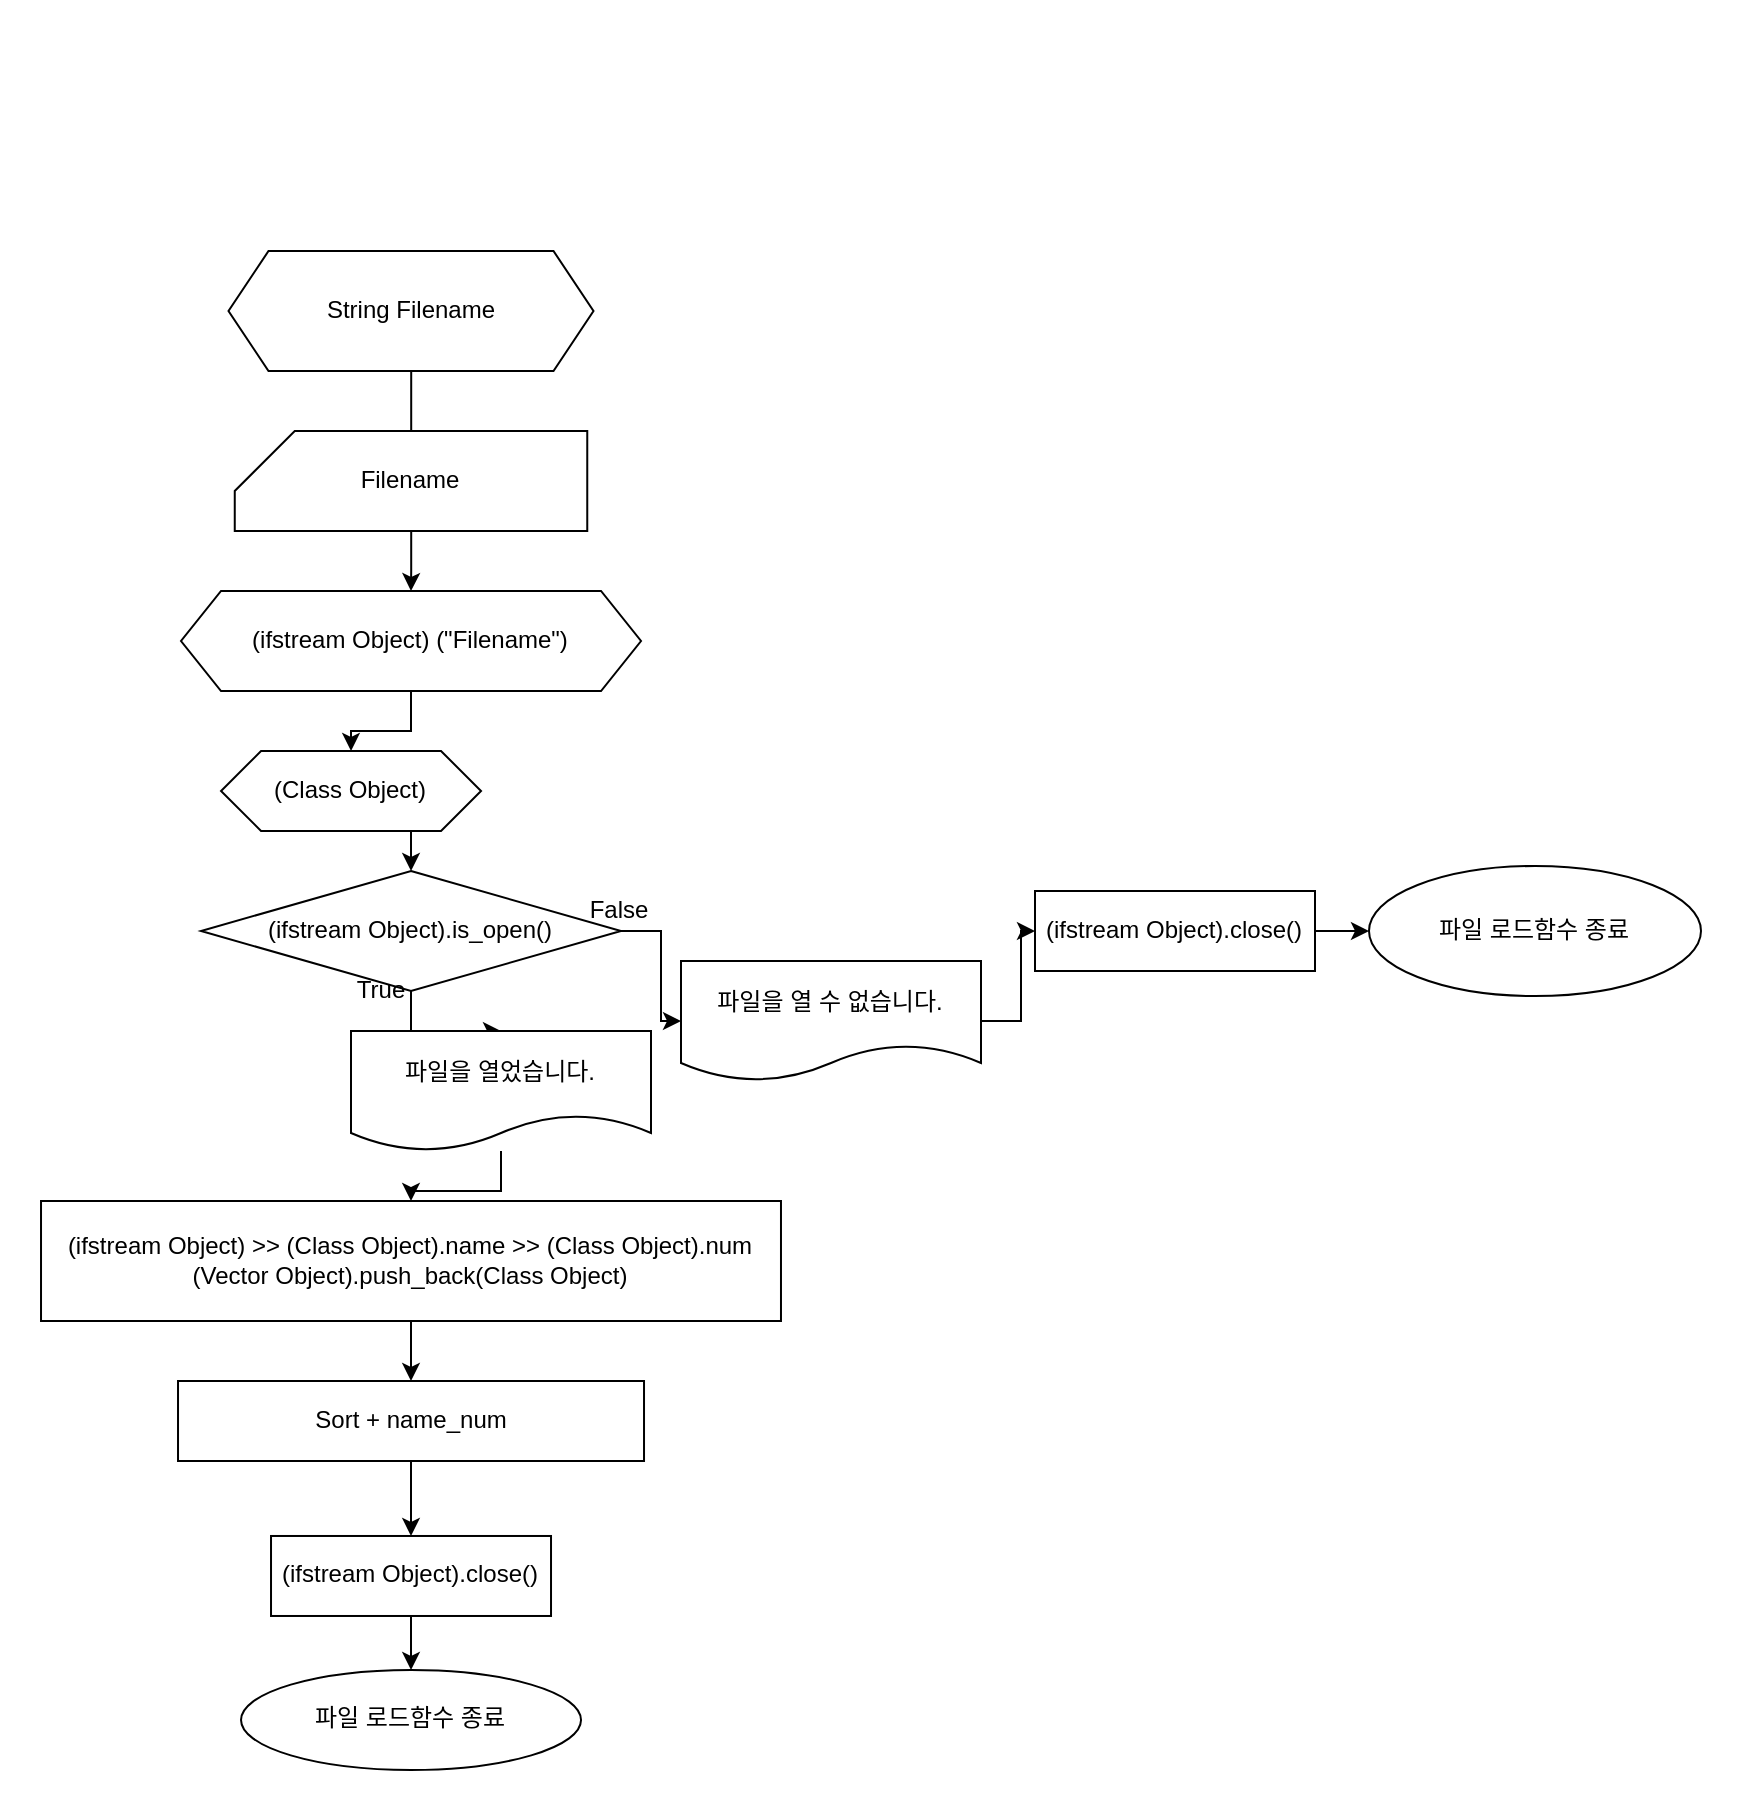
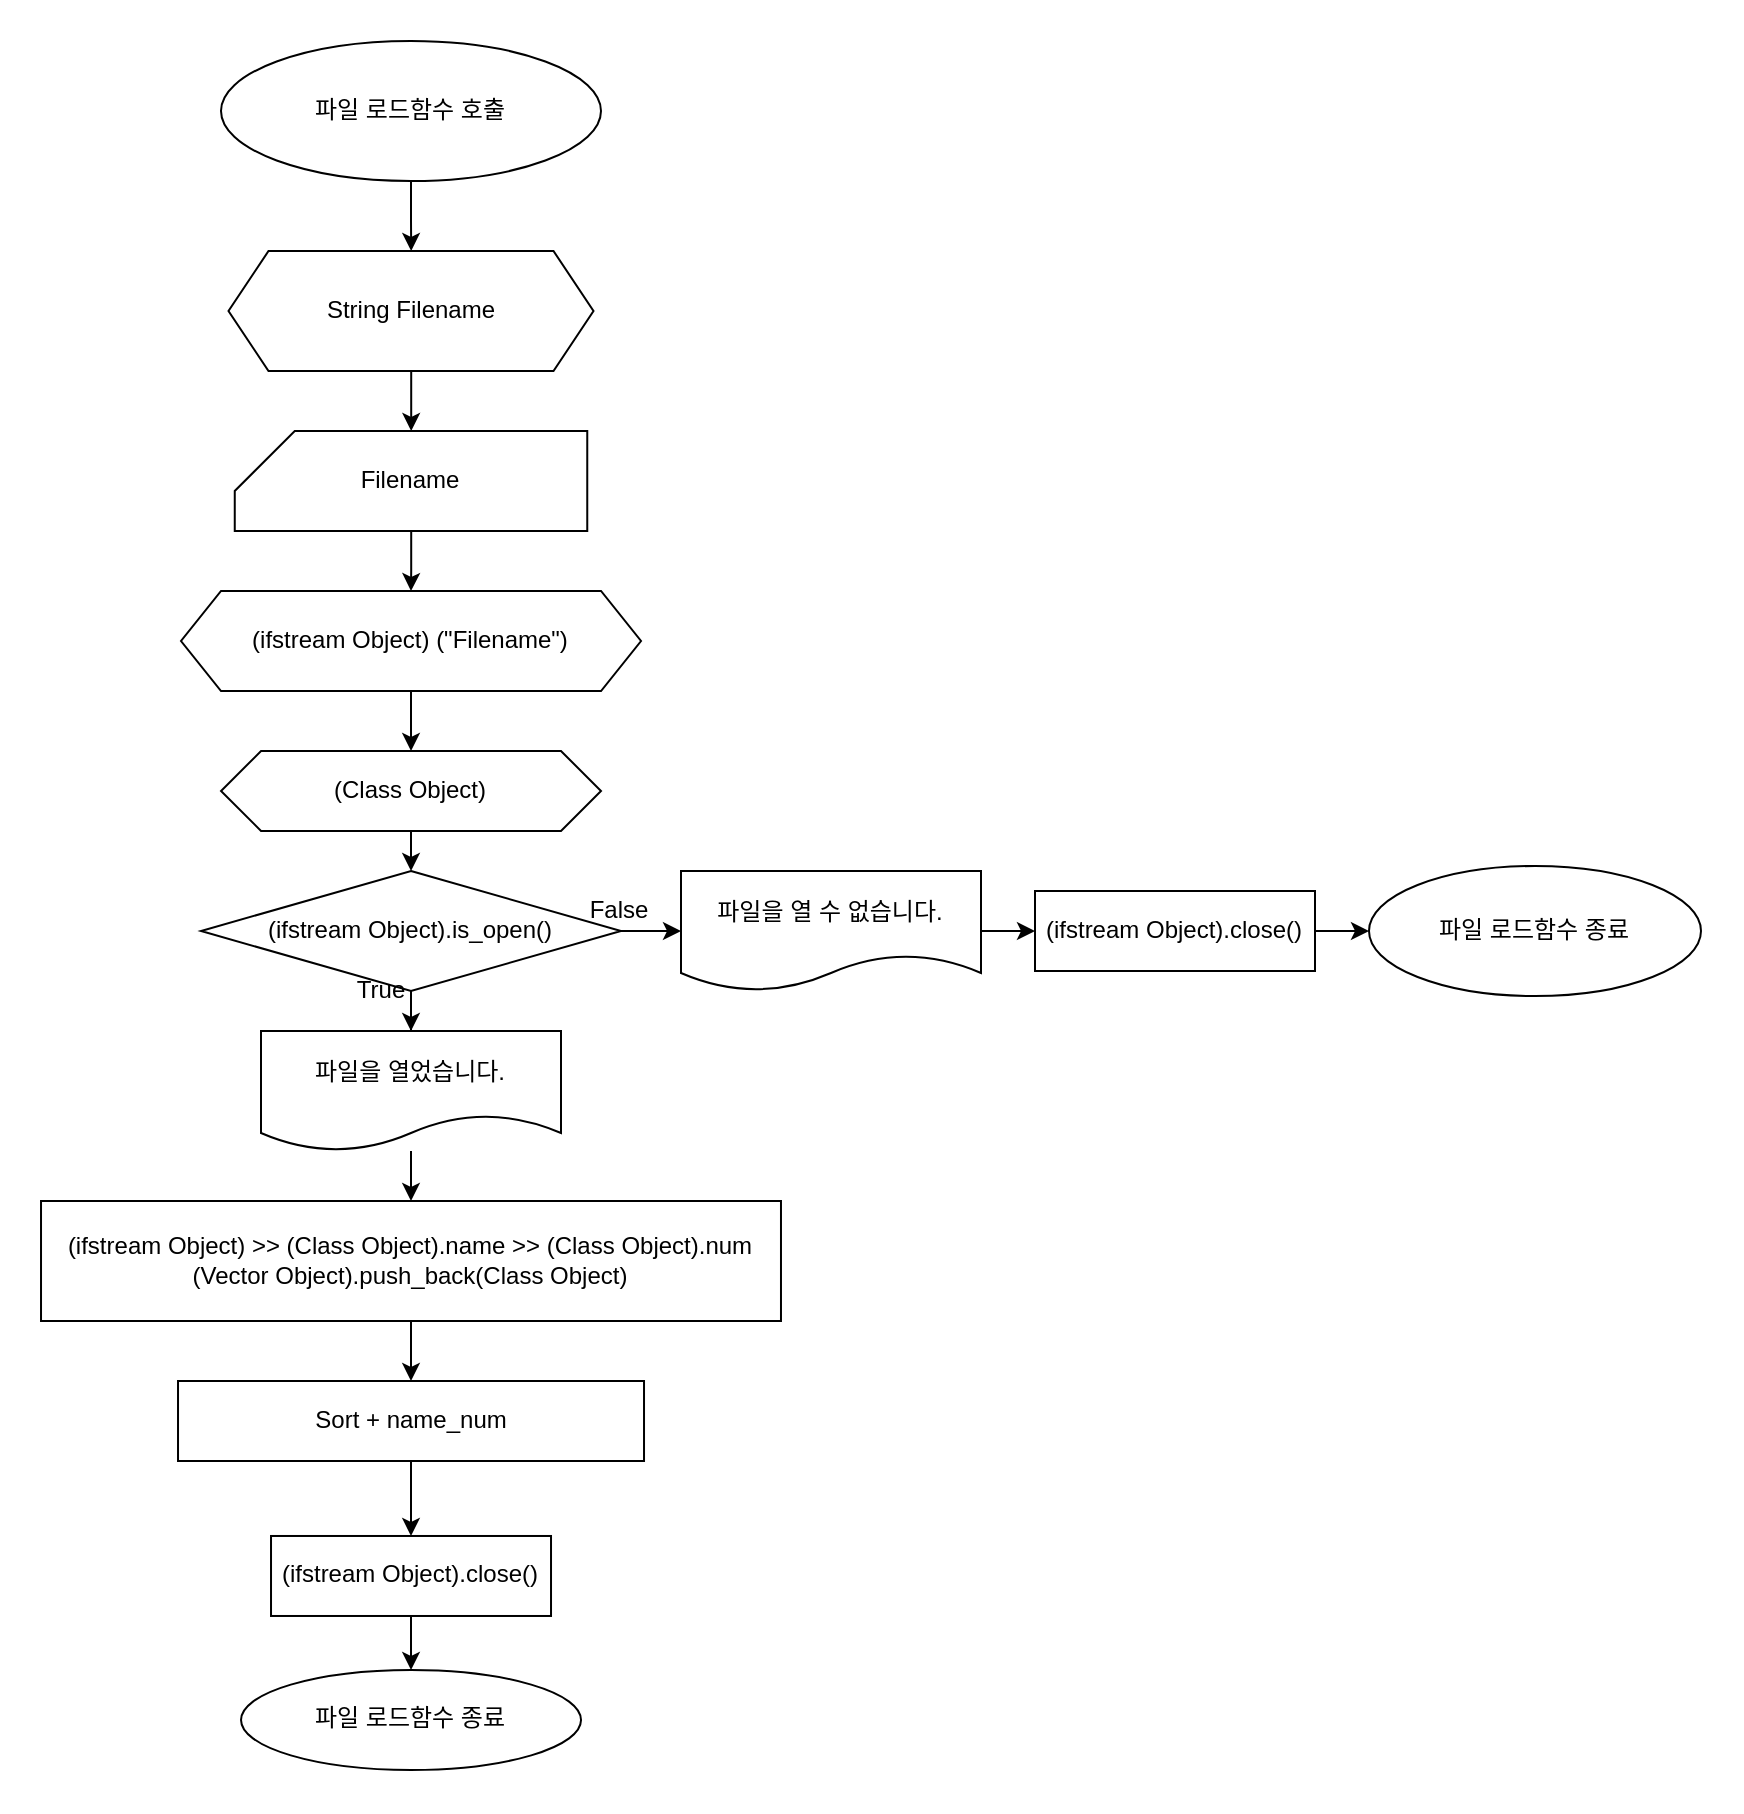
none -> (411, 111)
none -> (411, 209)
(411, 421) -> (411, 416)
(351, 791) -> (411, 791)
(831, 1021) -> (831, 931)
(501, 1091) -> (411, 1091)
